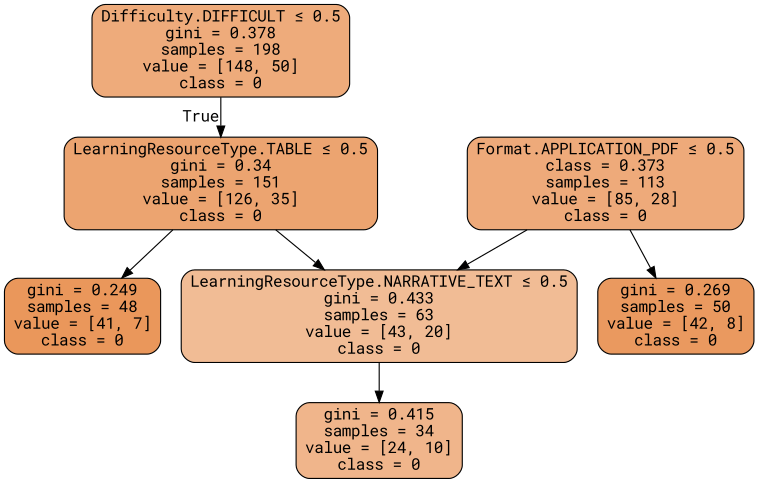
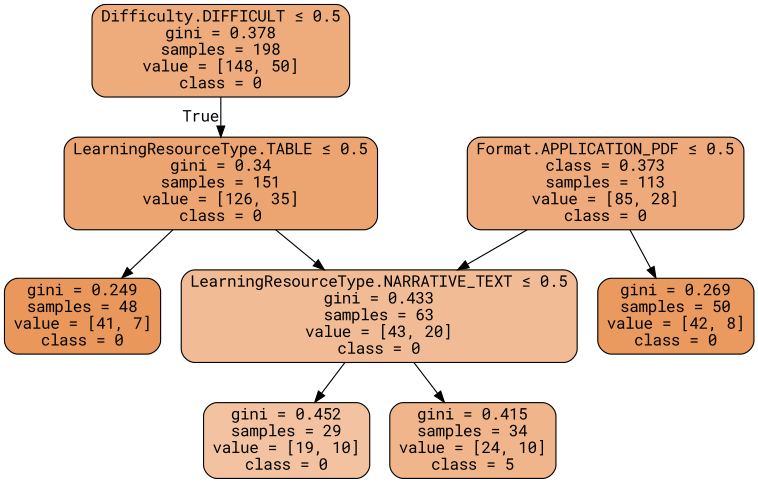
none -> (287, 441)
(379, 465) -> (473, 465)
